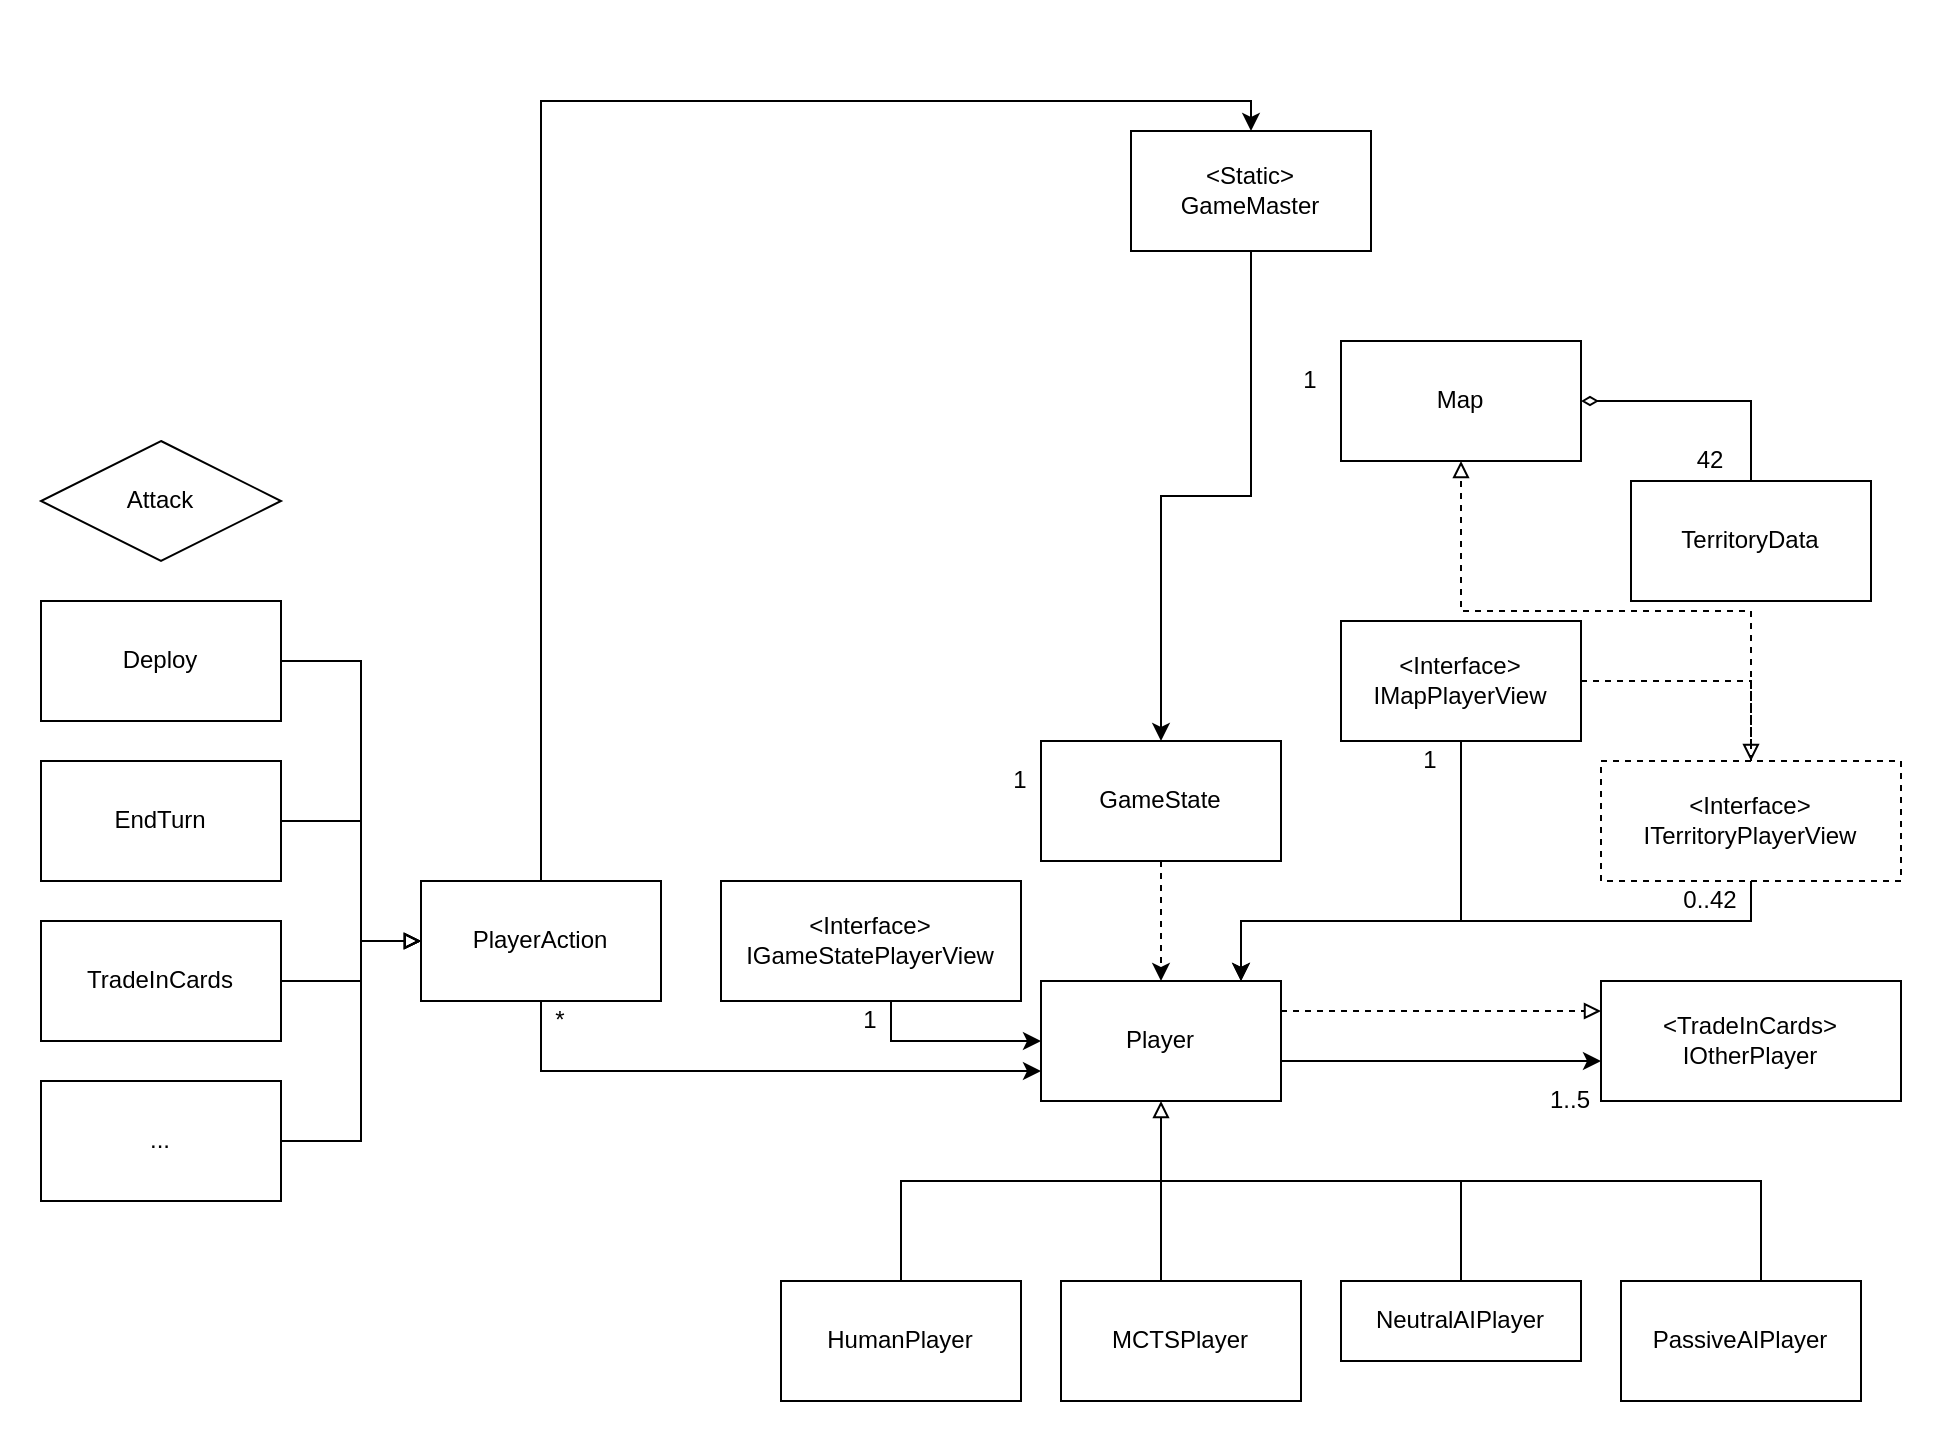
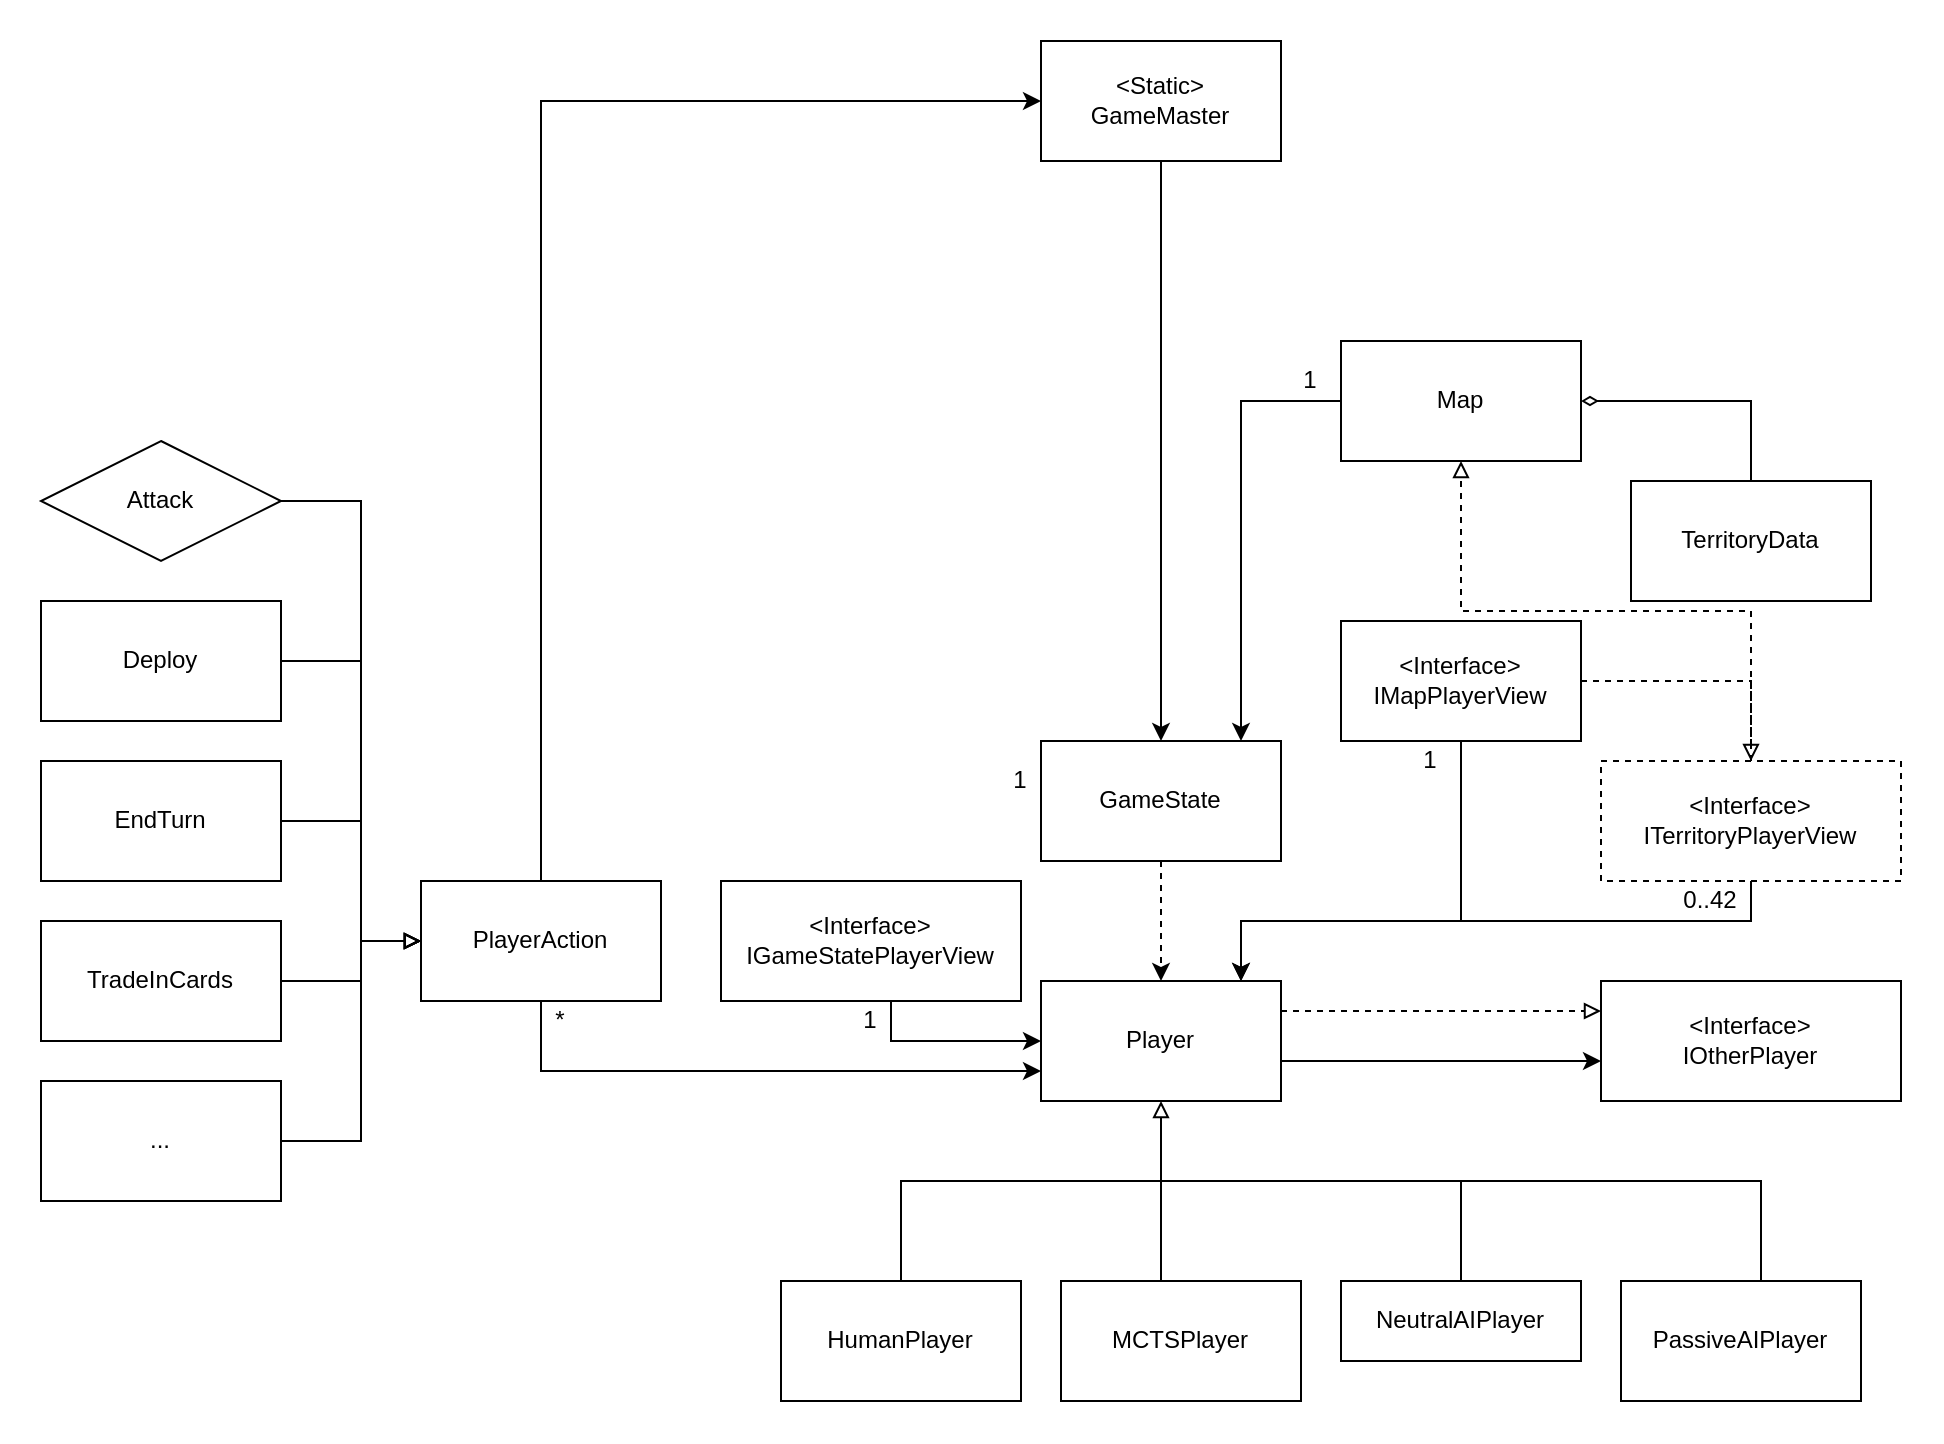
(1251, 191) -> (1161, 101)
(1711, 461) -> none
none -> (1241, 514)
none -> (361, 539)
(1751, 1041) -> (1751, 1041)
(1571, 1101) -> none
